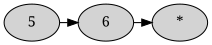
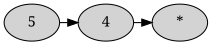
(106, 23) -> (106, 23)
